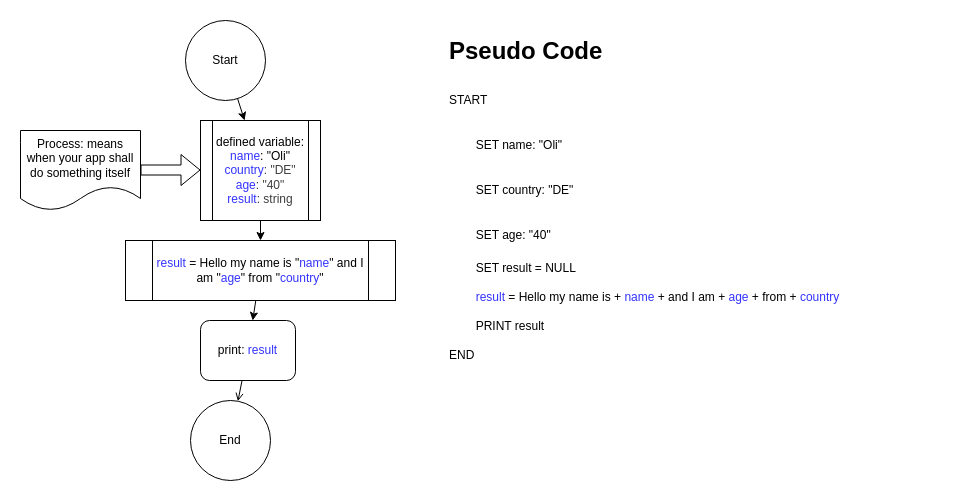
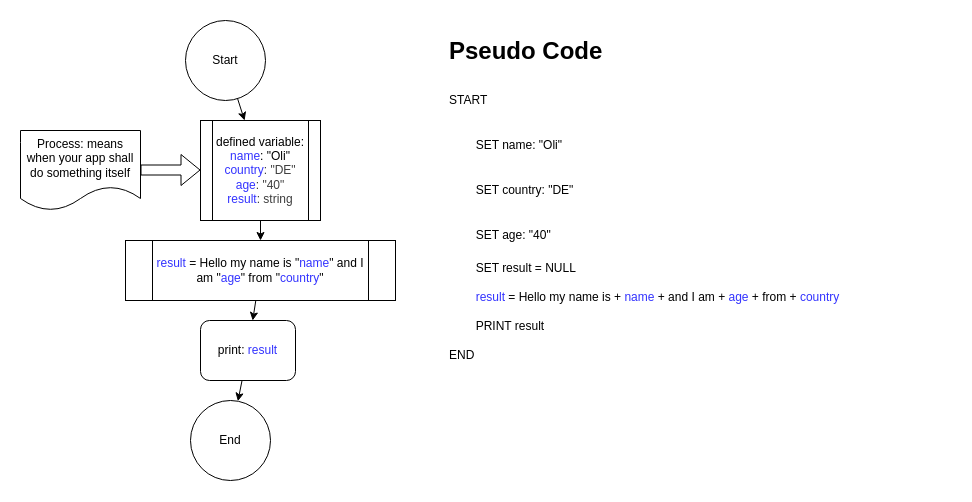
(239, 395) -> (240, 393)
